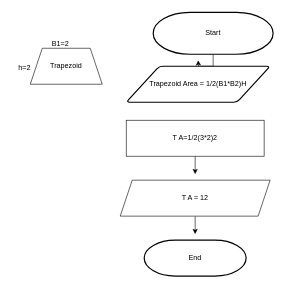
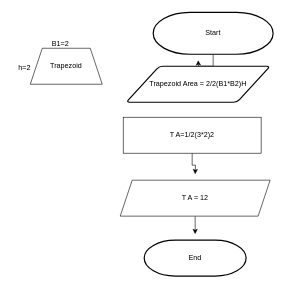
(198, 84) -> (198, 84)
(195, 138) -> (192, 135)
